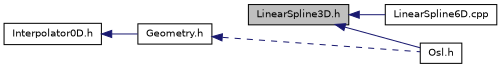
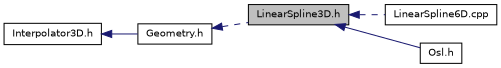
(372, 15) -> (372, 15)
(53, 34) -> (53, 34)
(321, 45) -> (235, 25)
